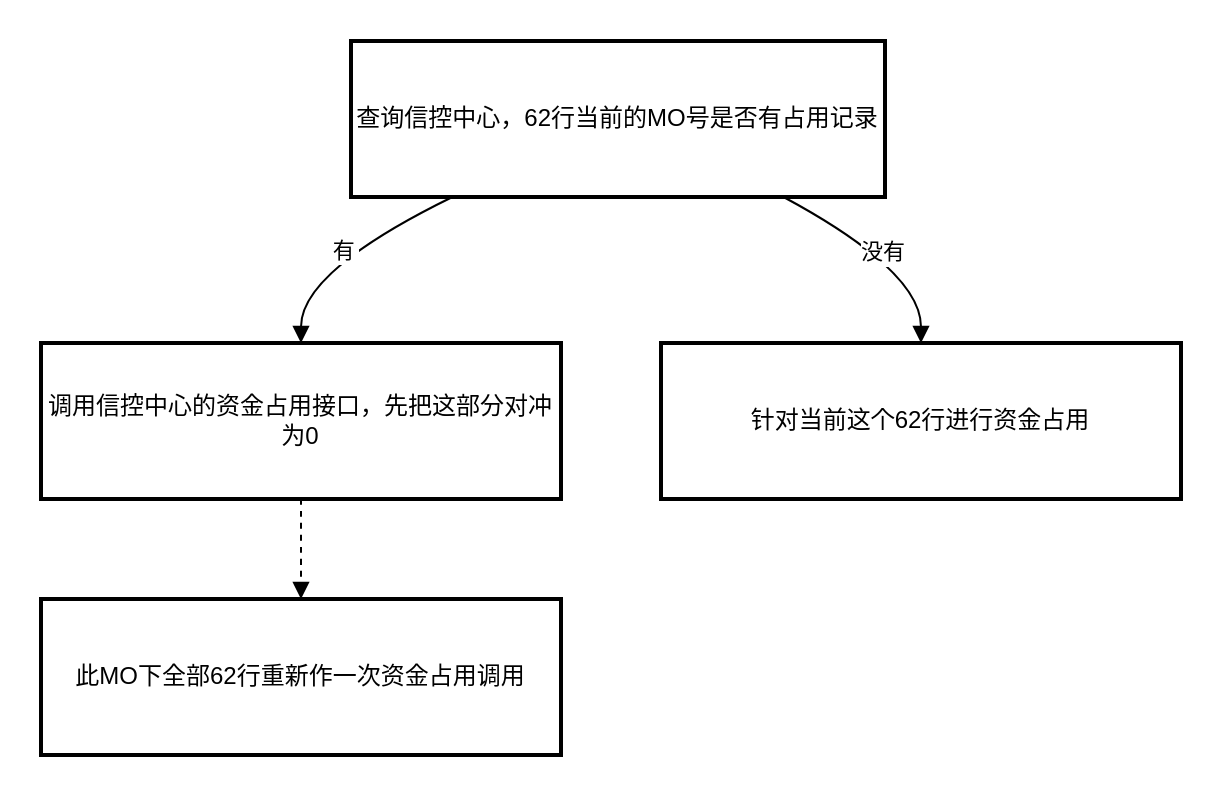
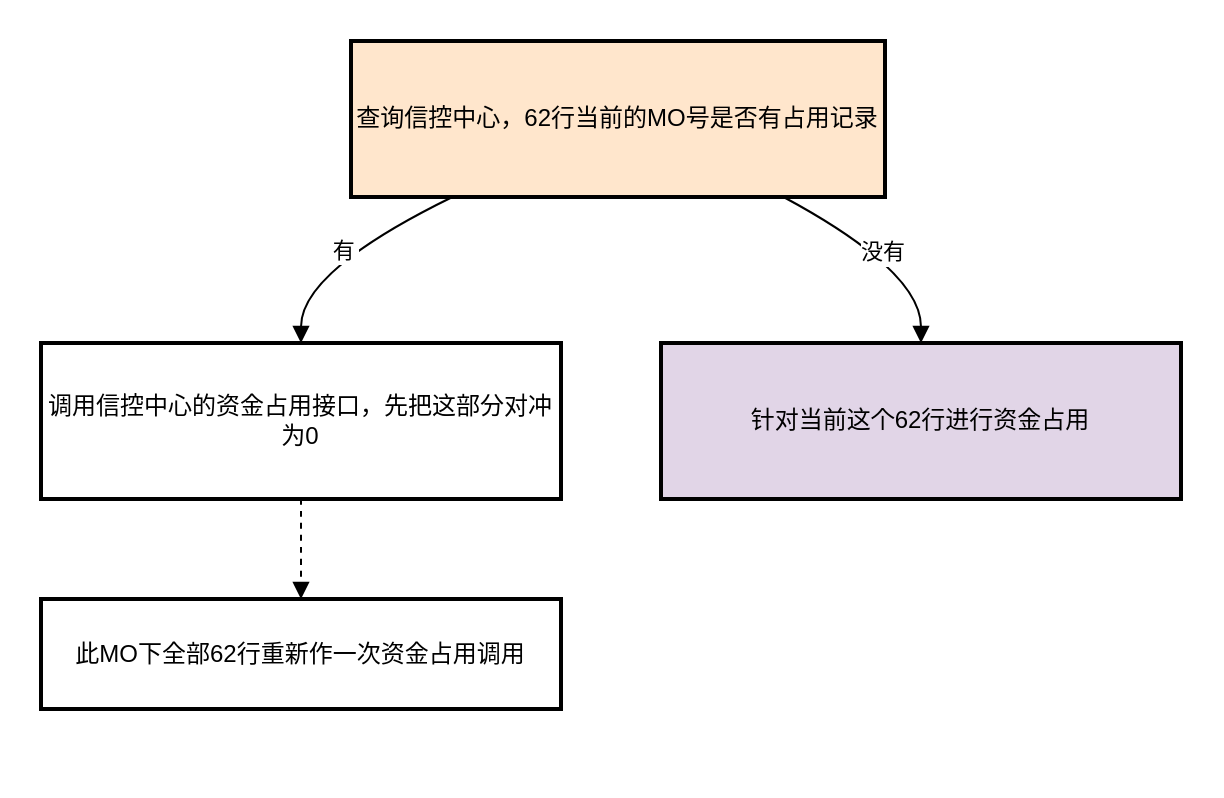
(618, 119) -> (618, 119)
(921, 421) -> (921, 421)
(301, 677) -> (301, 654)
